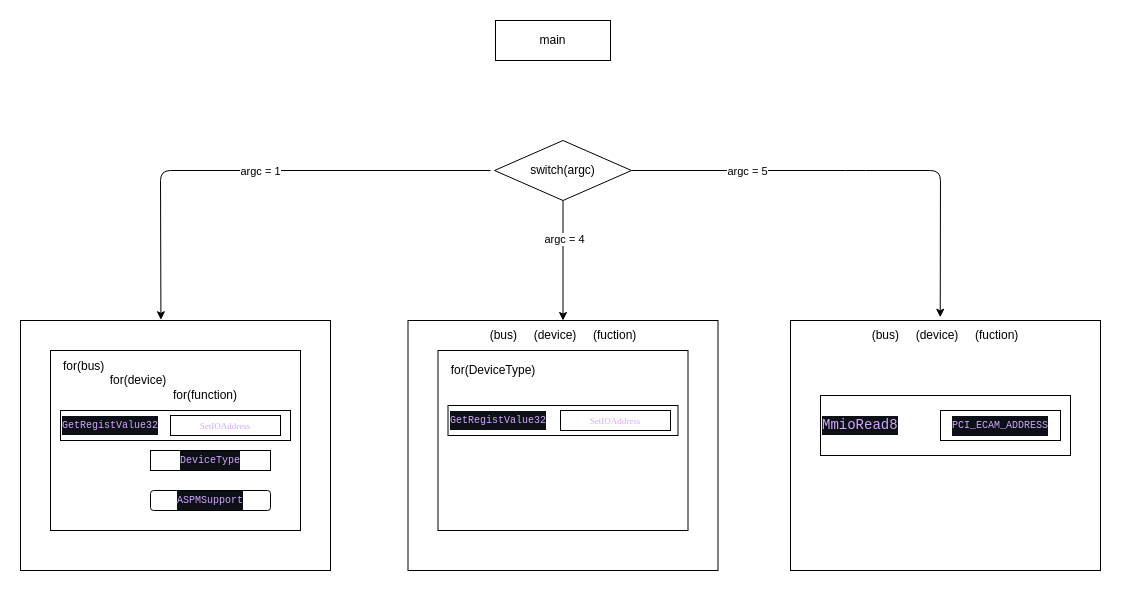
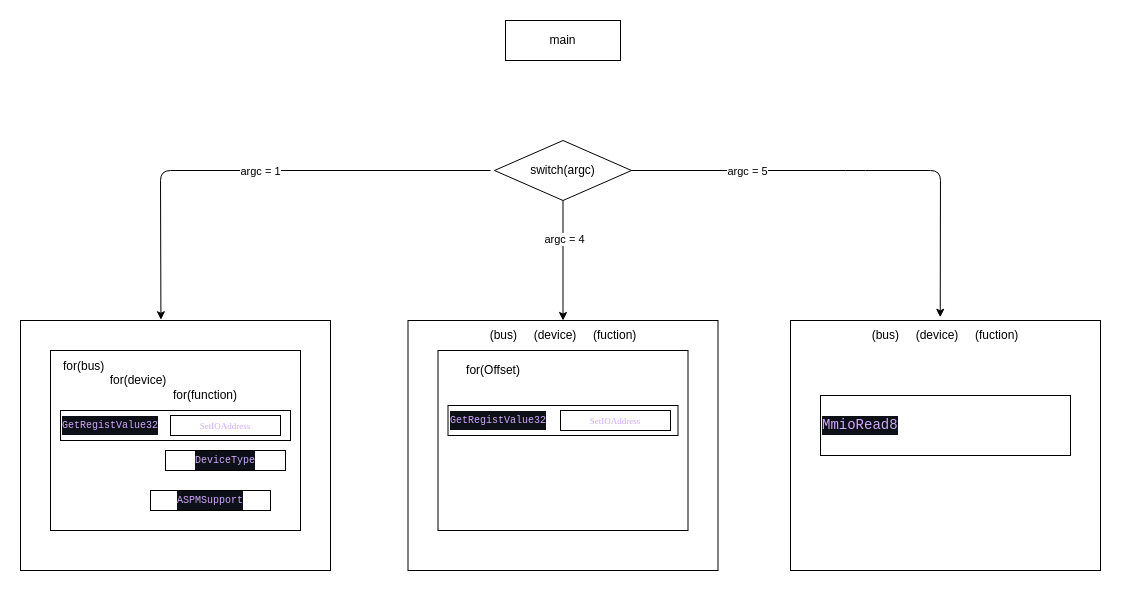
(553, 41) -> (563, 41)
(494, 371) -> (494, 371)
(1001, 426) -> none
(211, 461) -> (226, 461)
(211, 501) -> (211, 501)
